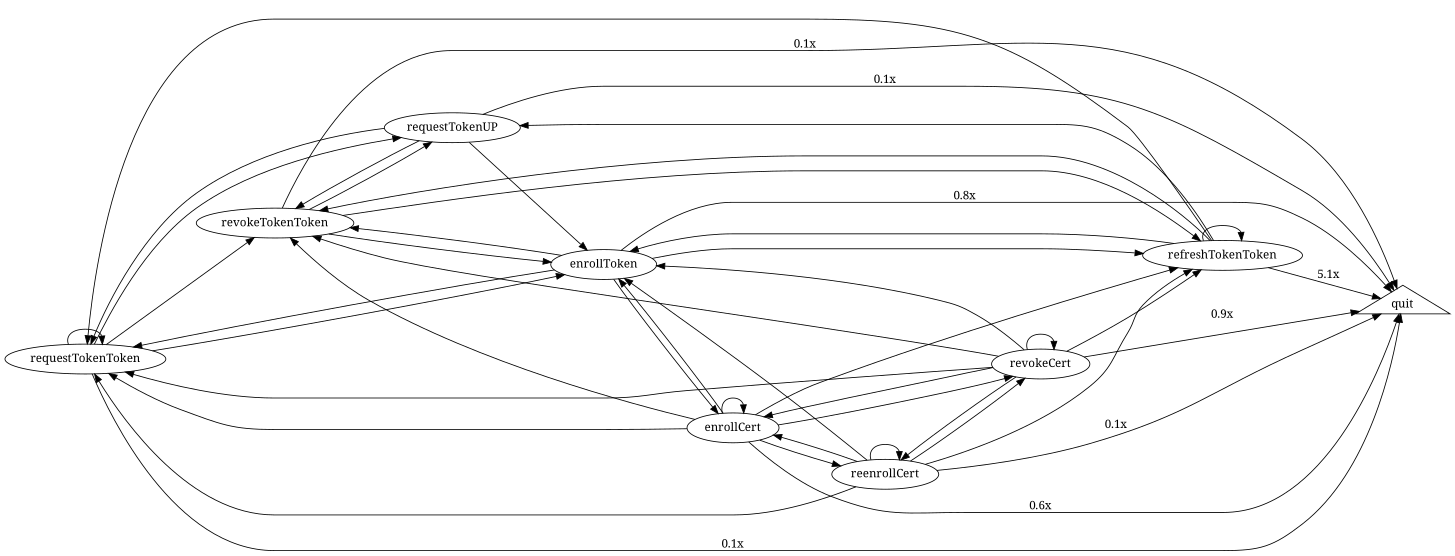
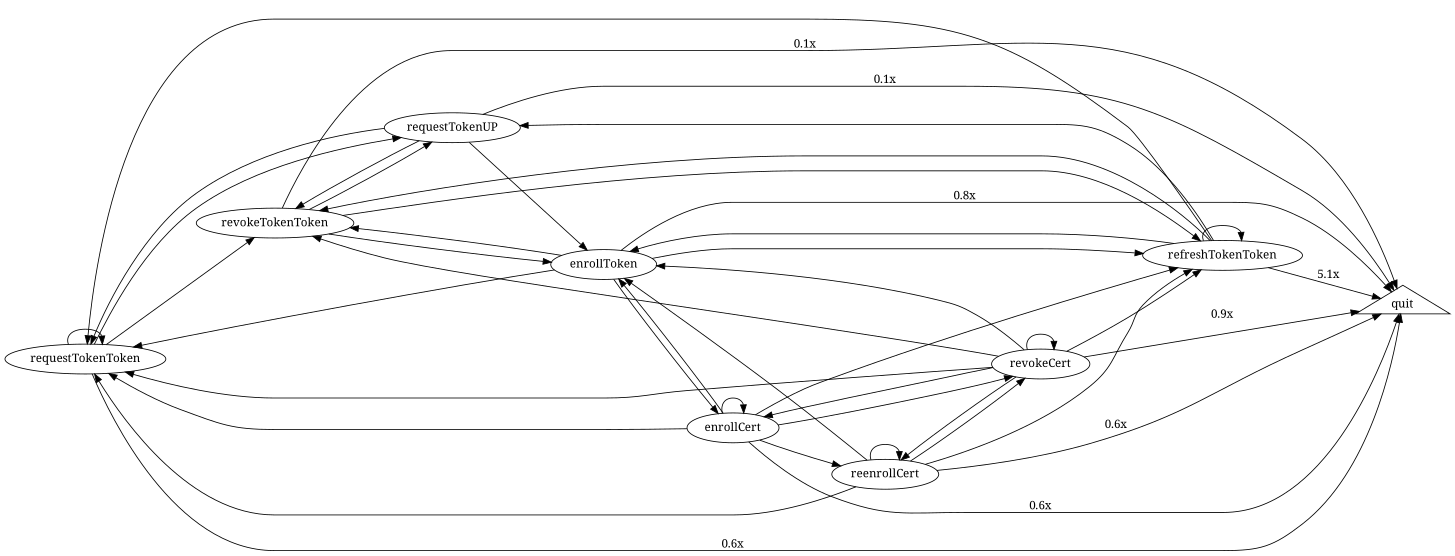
(355, 316) -> none
(485, 354) -> none
(1116, 425) -> (1116, 425)
(820, 449) -> none
(733, 544) -> (733, 544)
